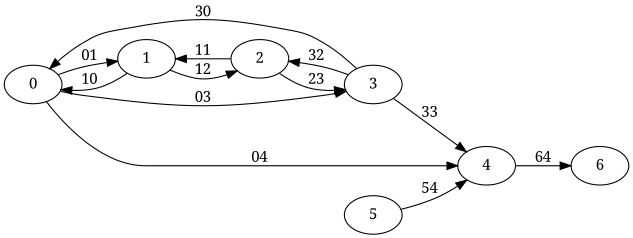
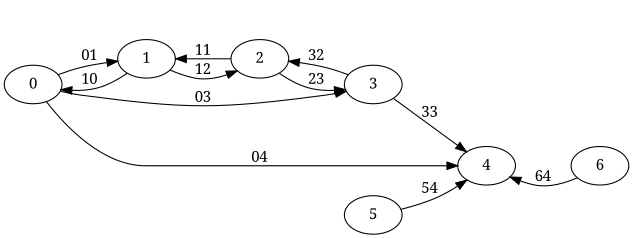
(209, 20) -> none
(538, 166) -> (549, 186)
